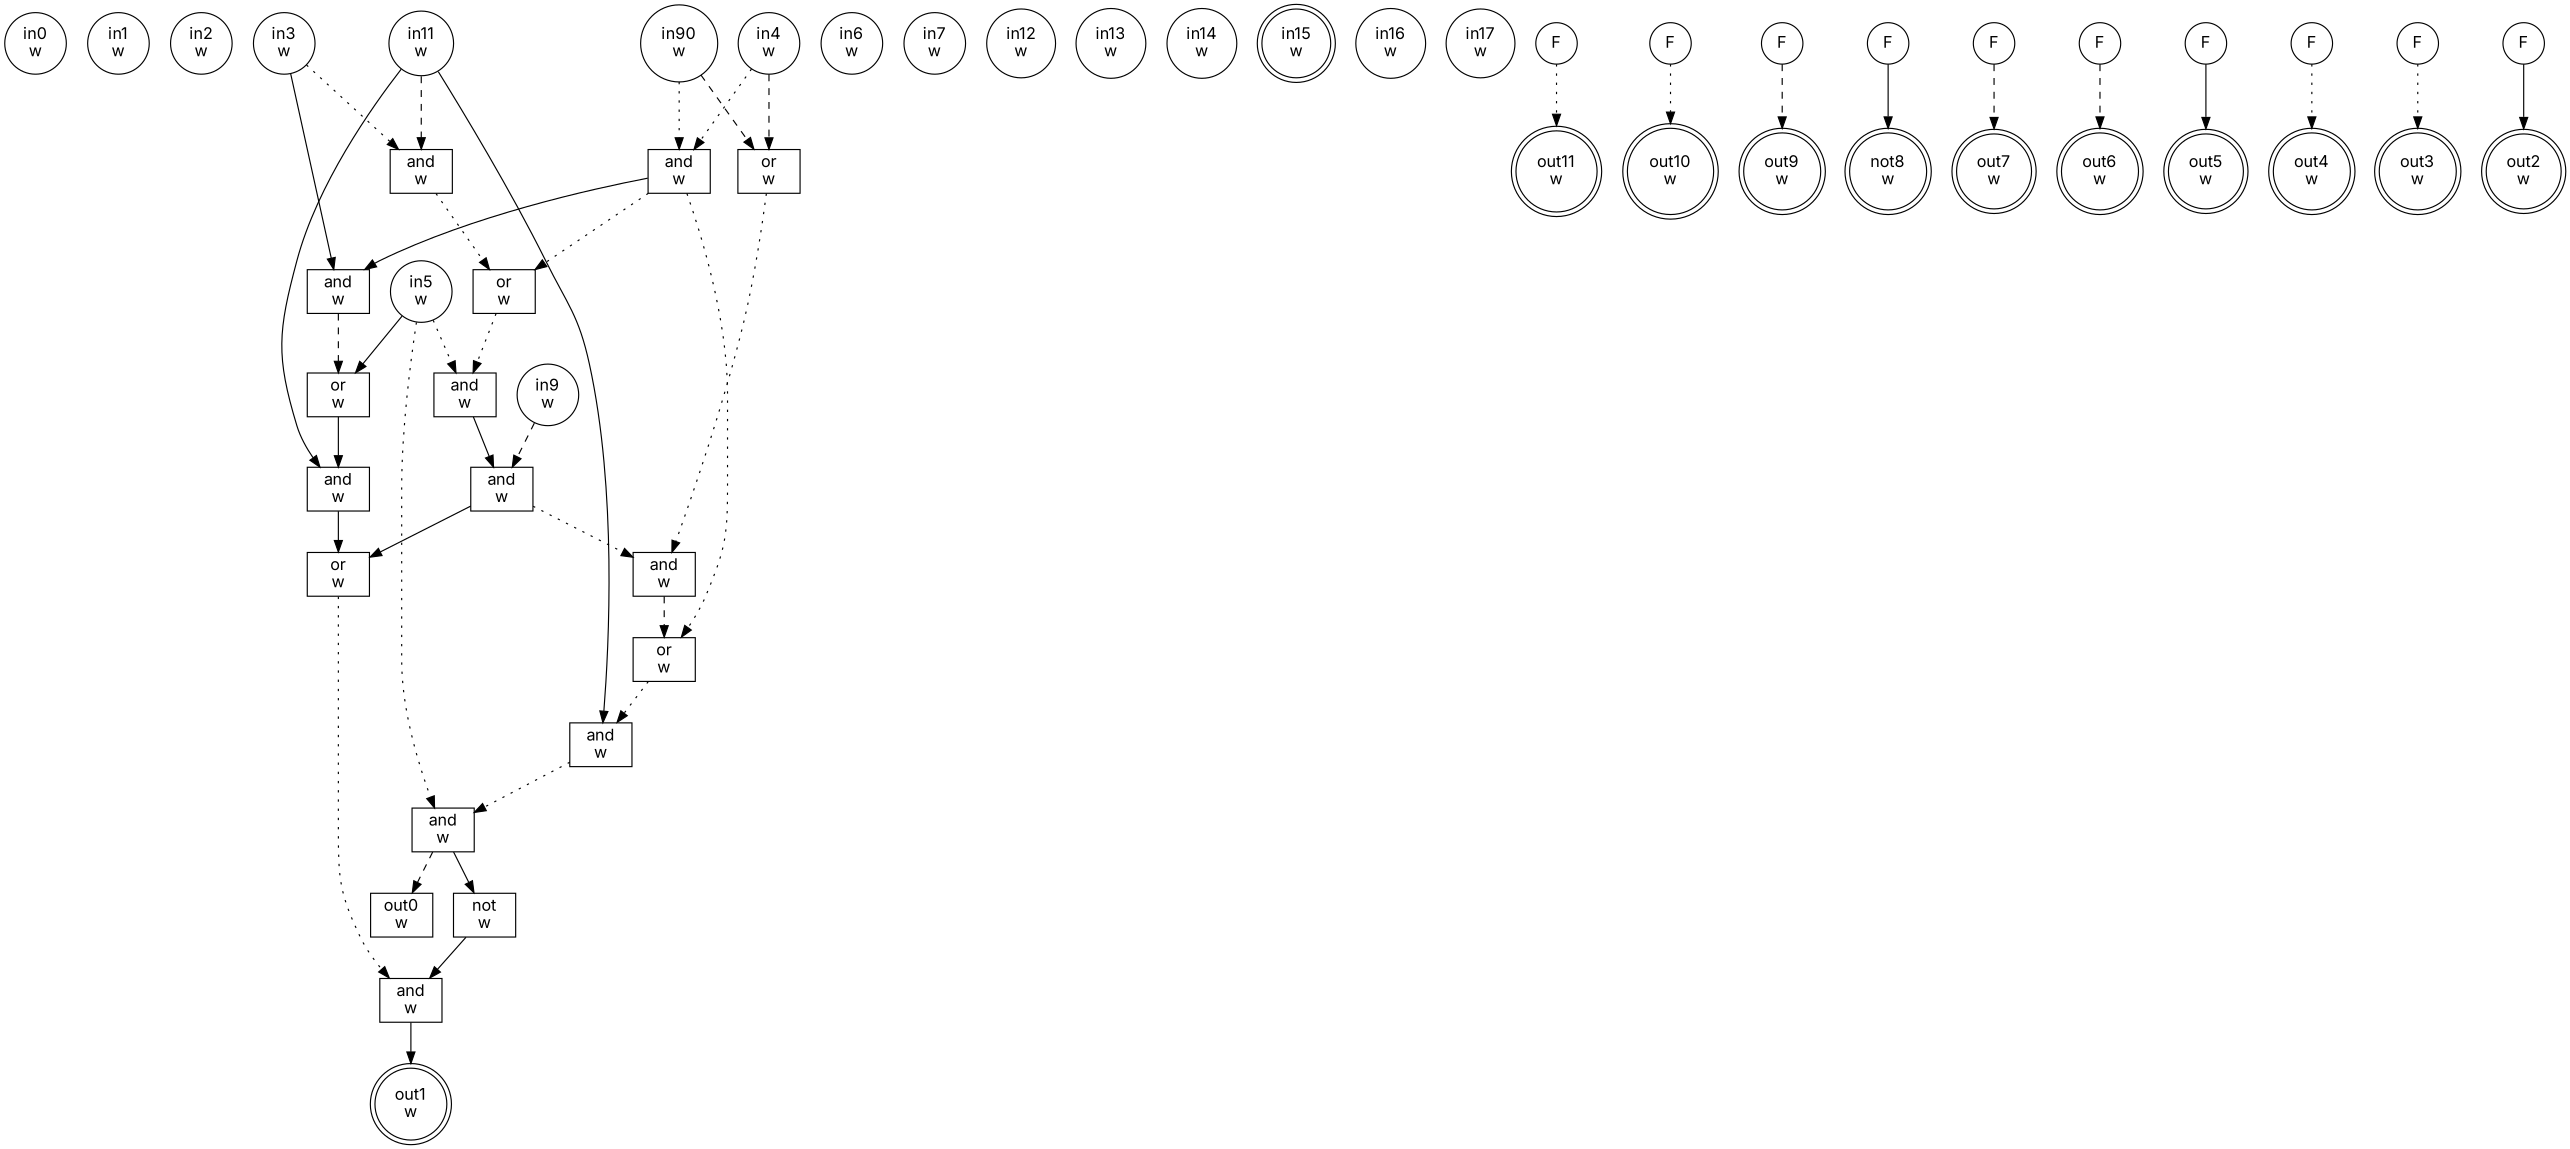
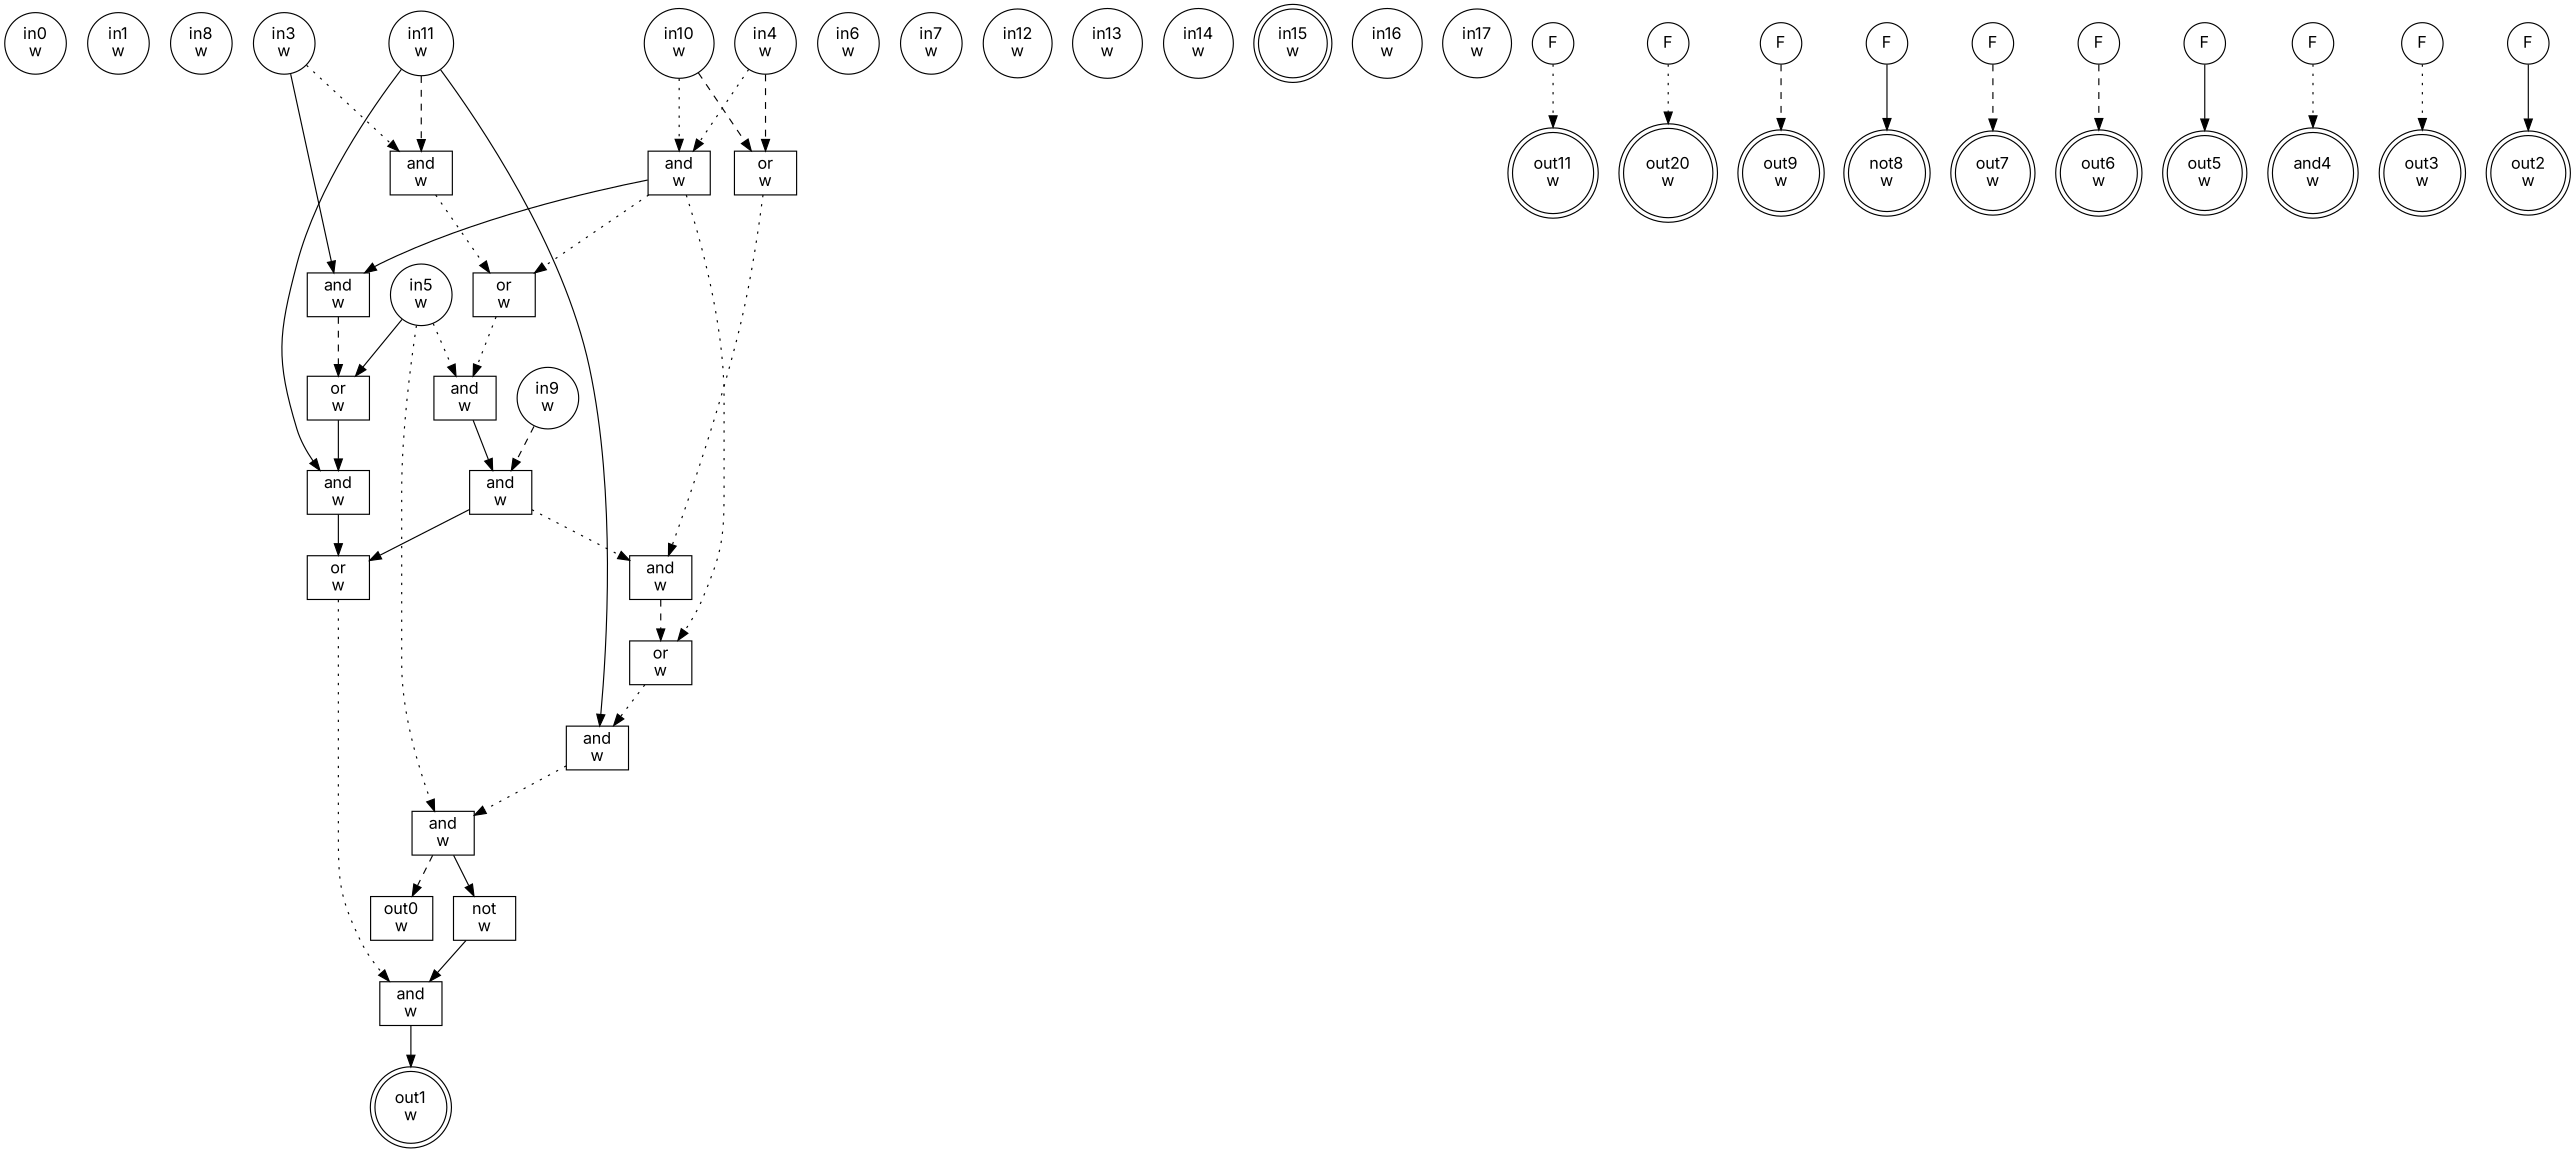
(201, 43) -> (201, 43)
(679, 43) -> (679, 43)
(1671, 171) -> (1668, 173)
(2312, 171) -> (2313, 173)
